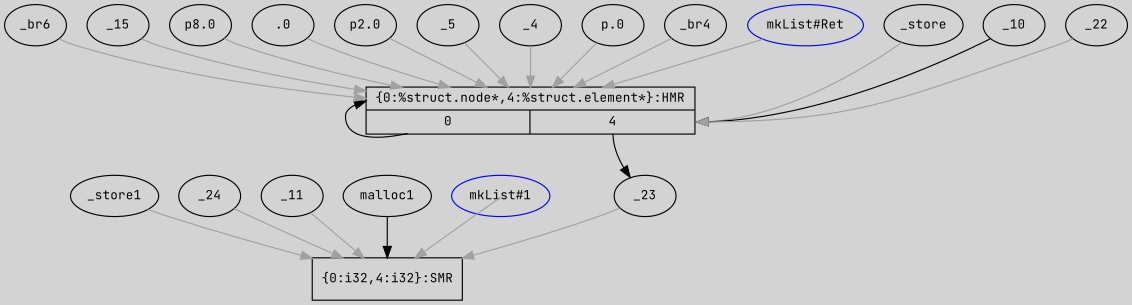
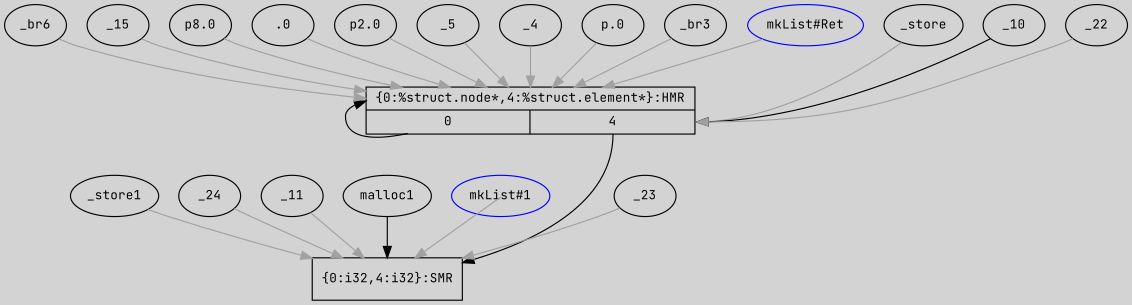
(696, 25) -> (696, 25)
(616, 152) -> (564, 217)
